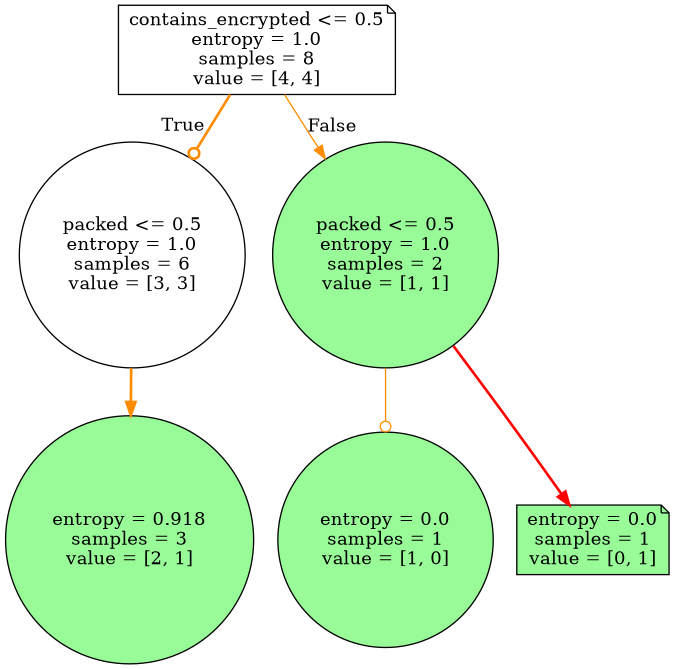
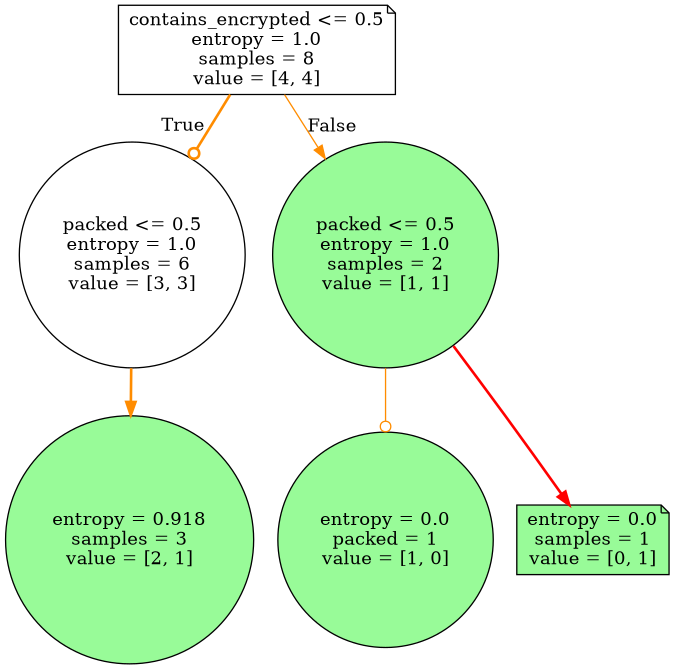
(386, 540) -> (386, 540)
